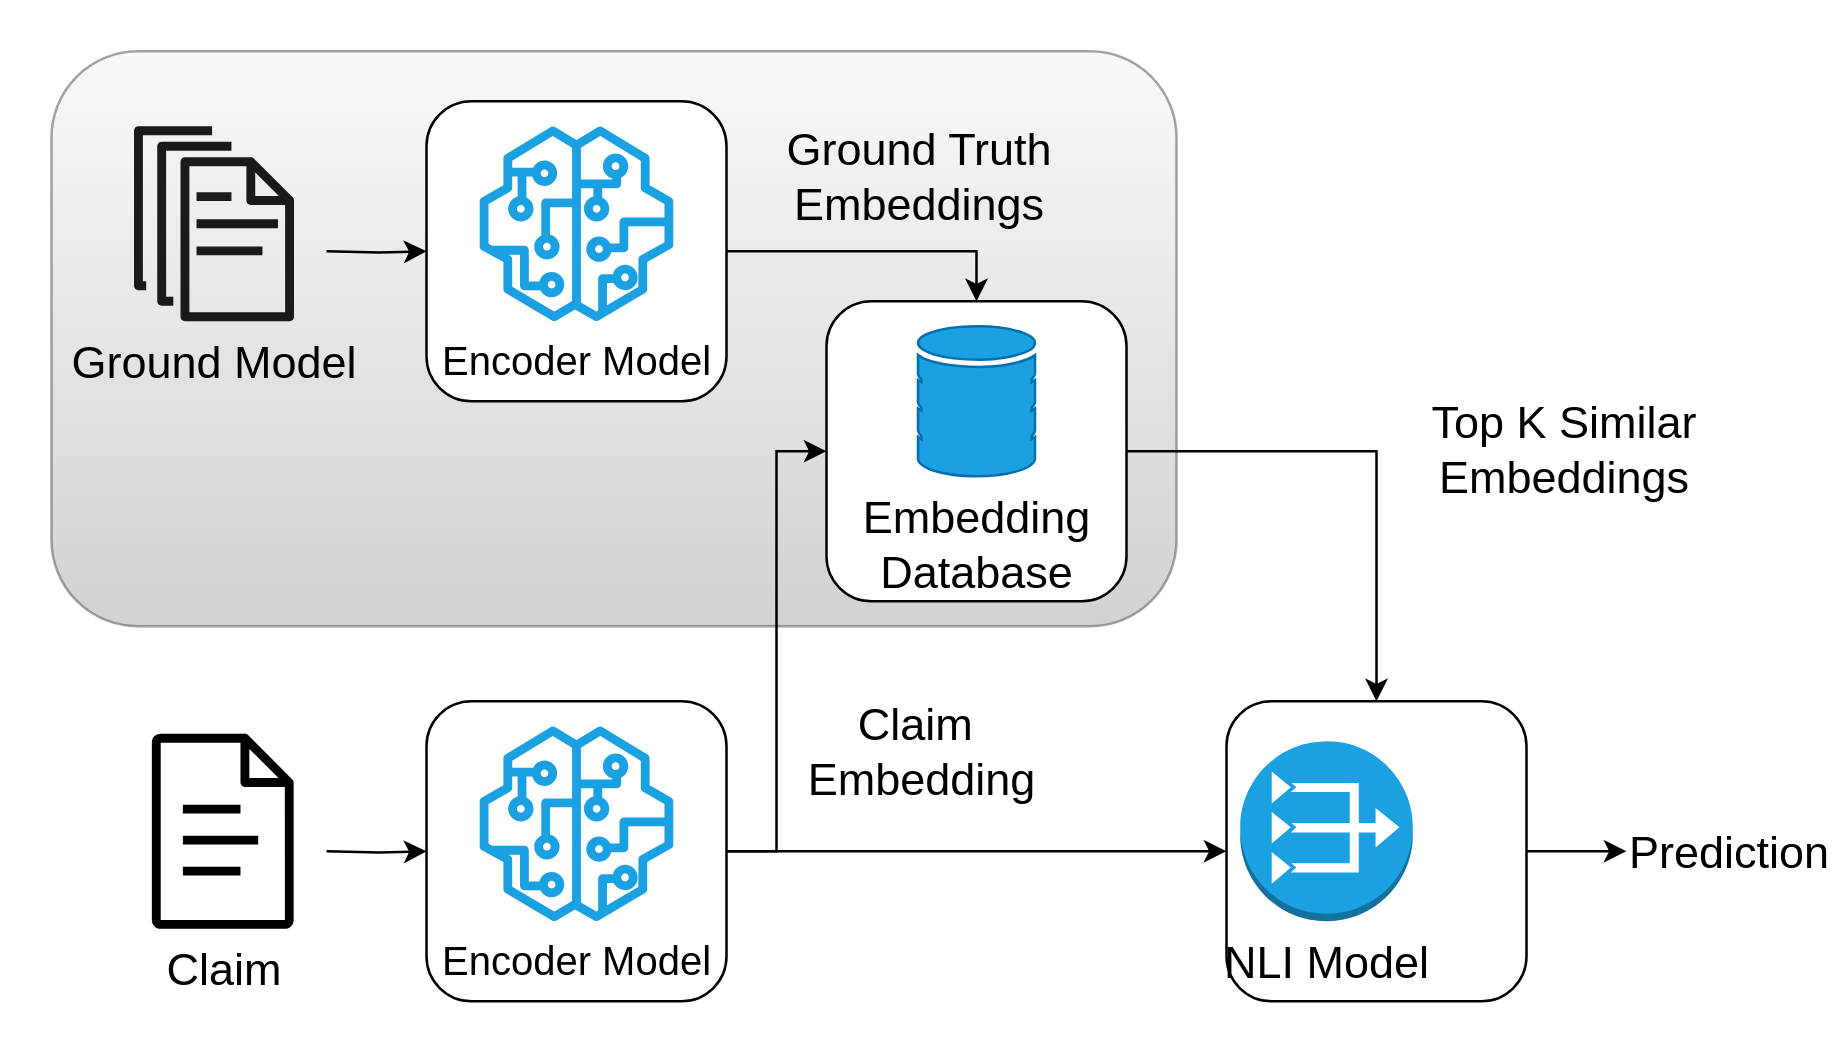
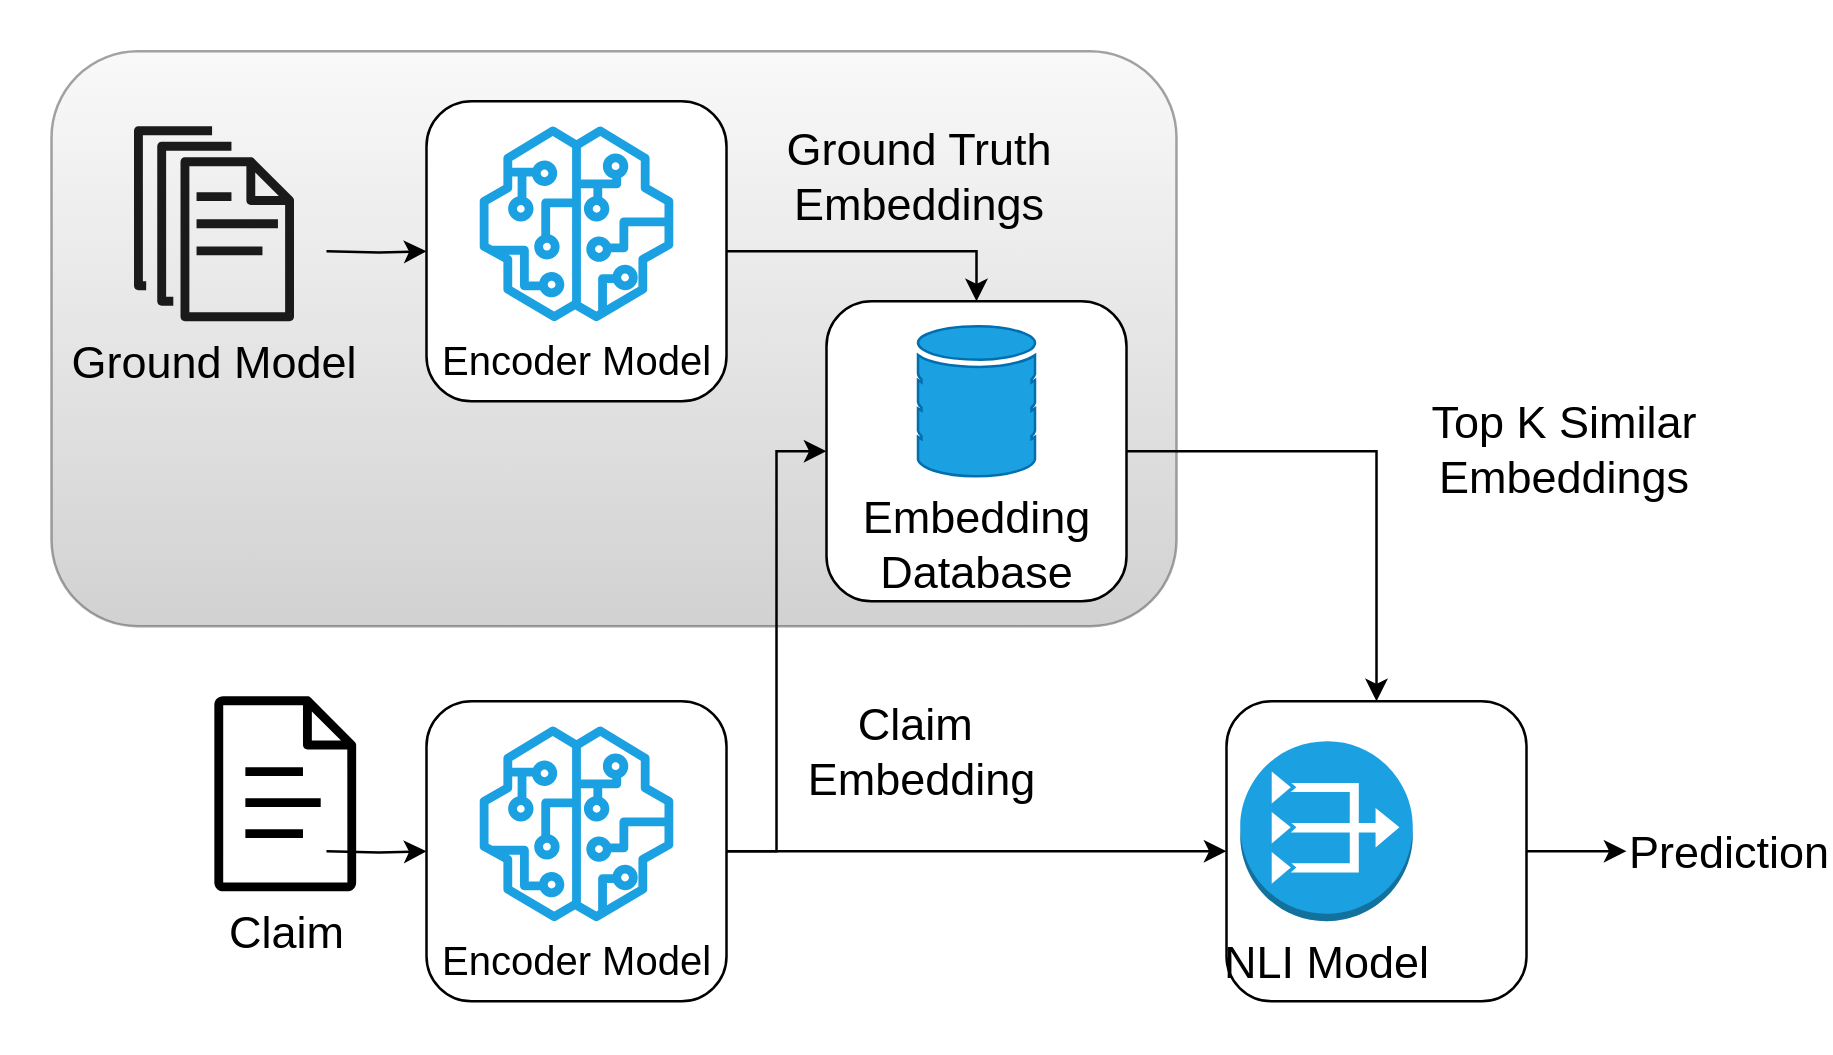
(223, 831) -> (285, 794)
